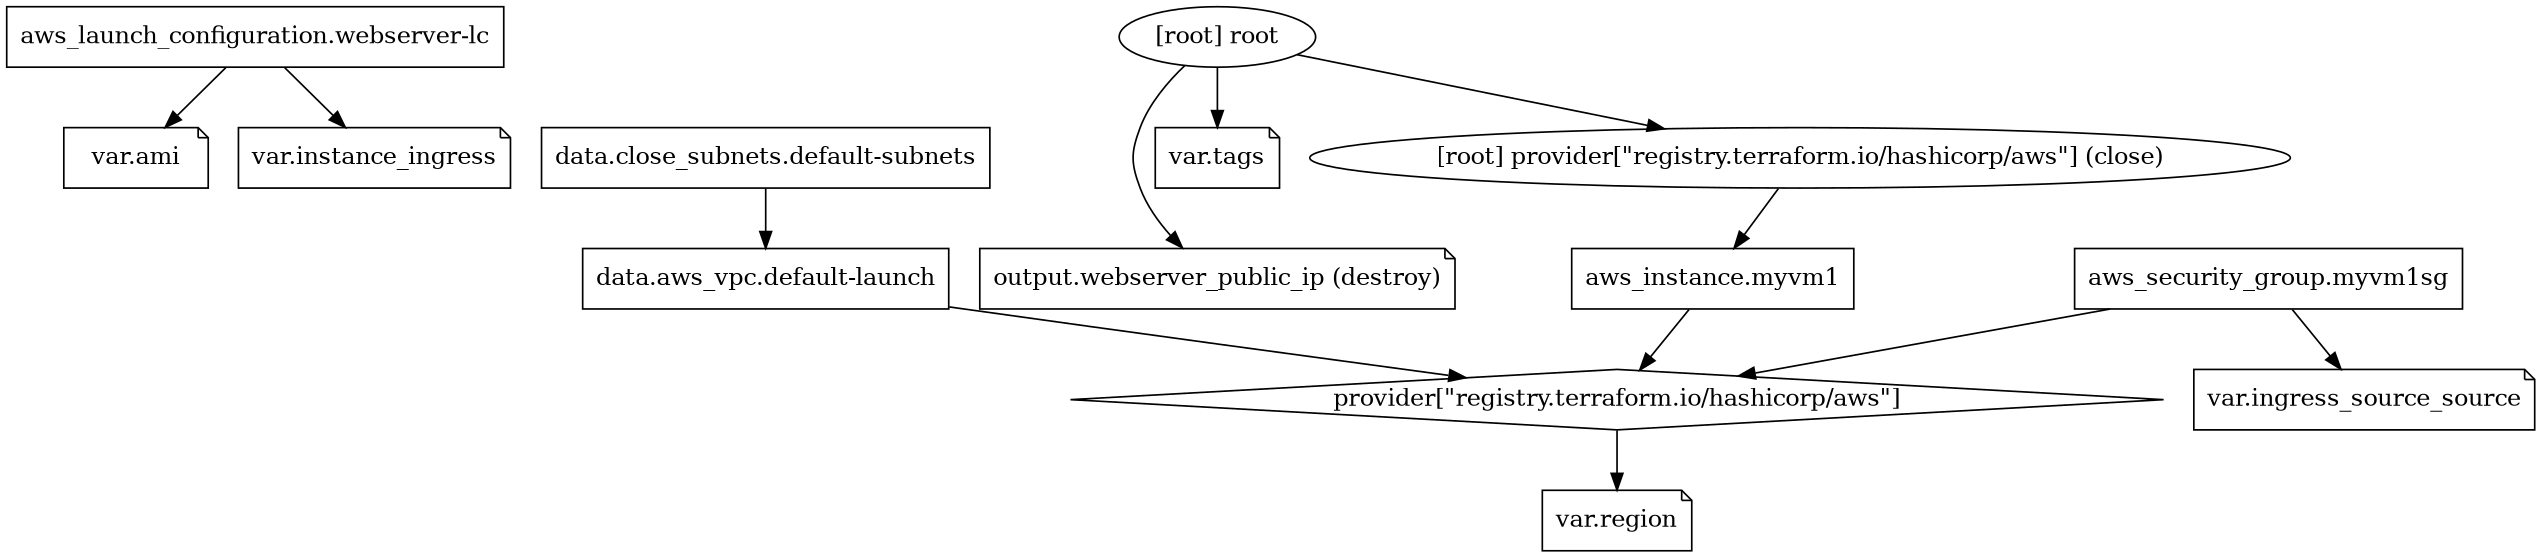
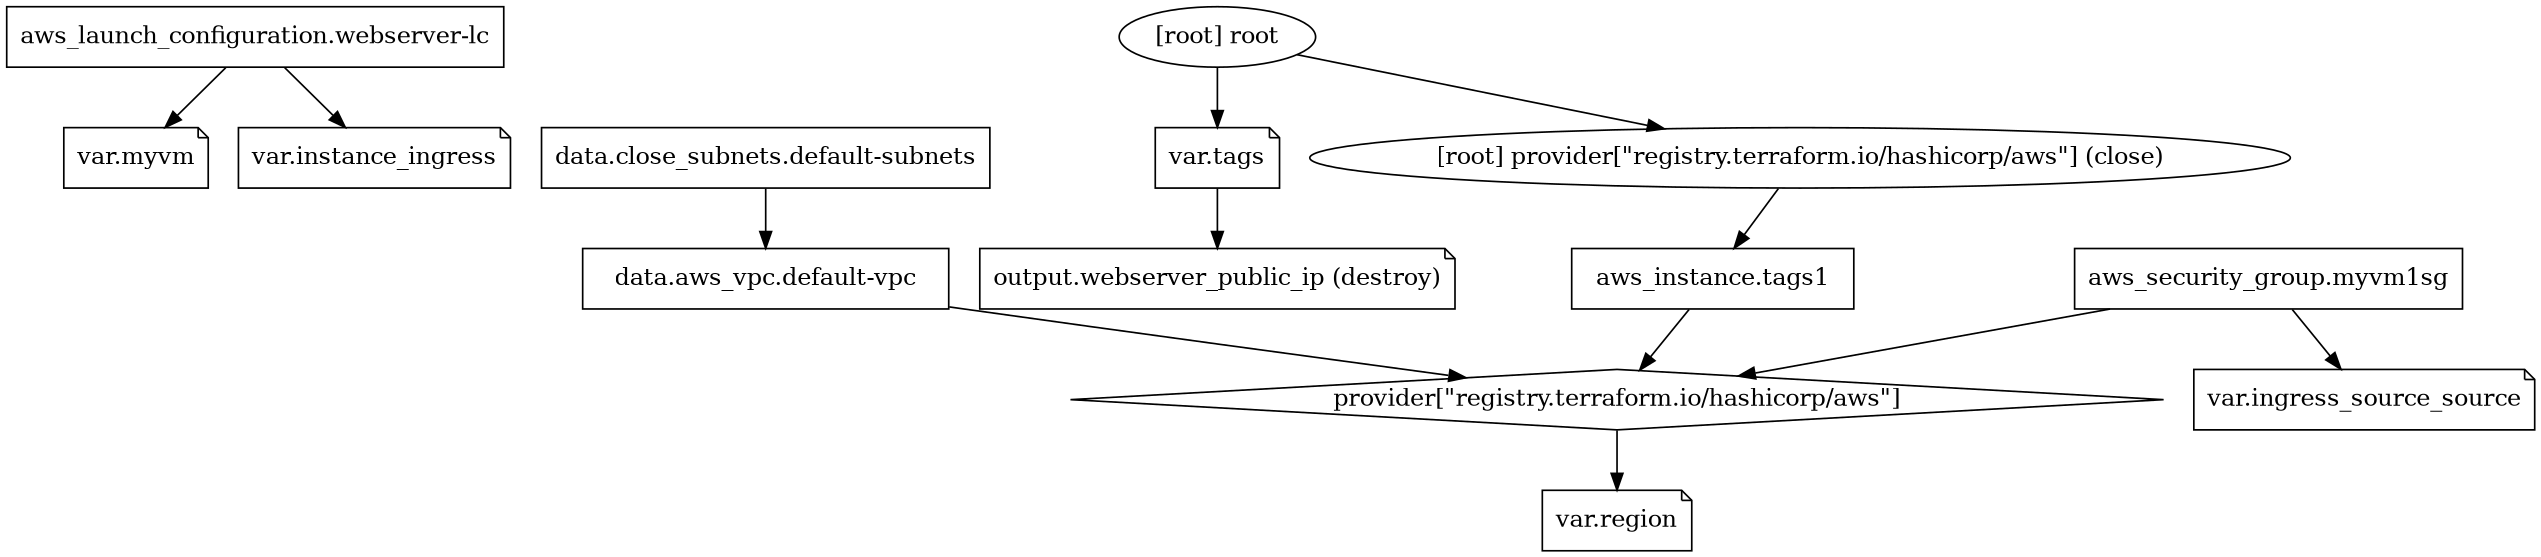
(1134, 148) -> (1217, 210)
(136, 158) -> (136, 158)
(766, 279) -> (766, 279)
(1713, 279) -> (1713, 279)
